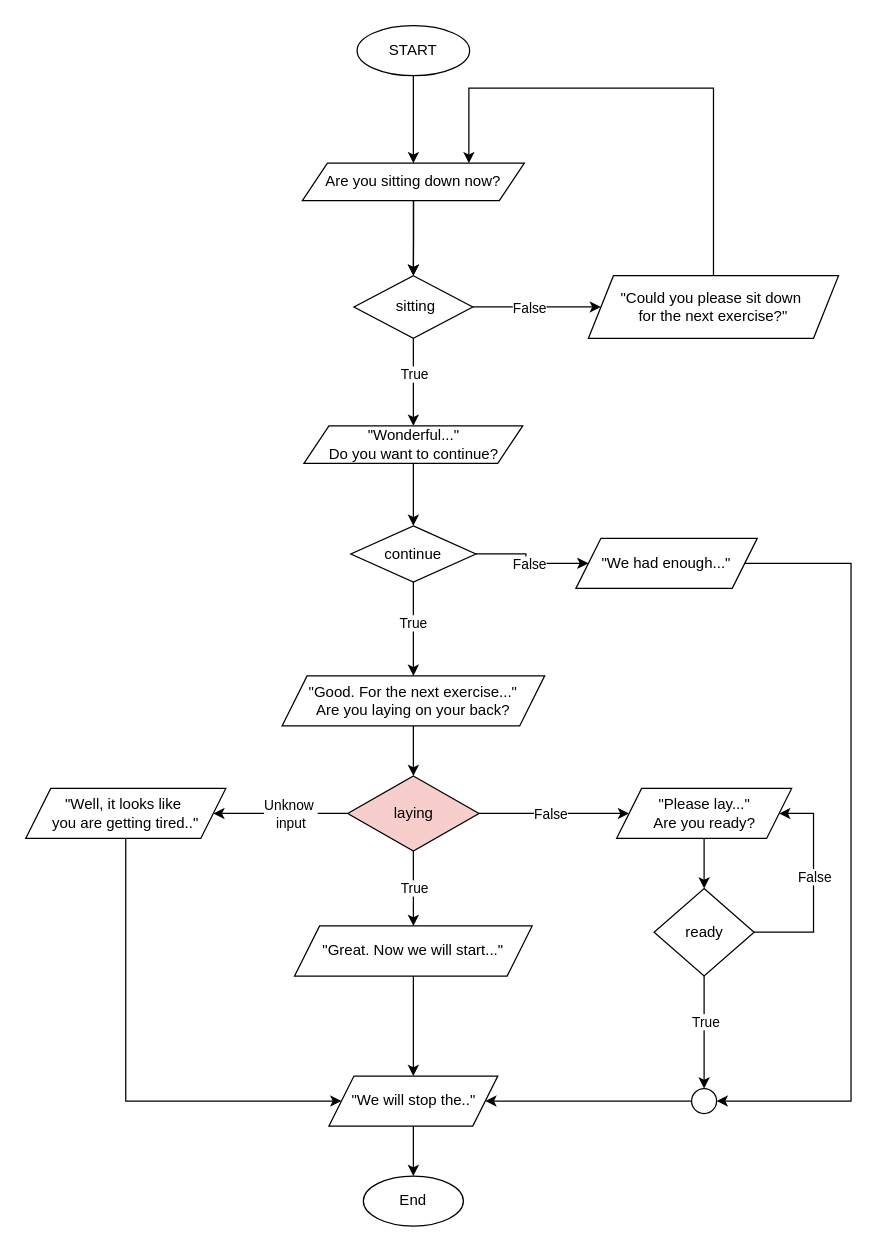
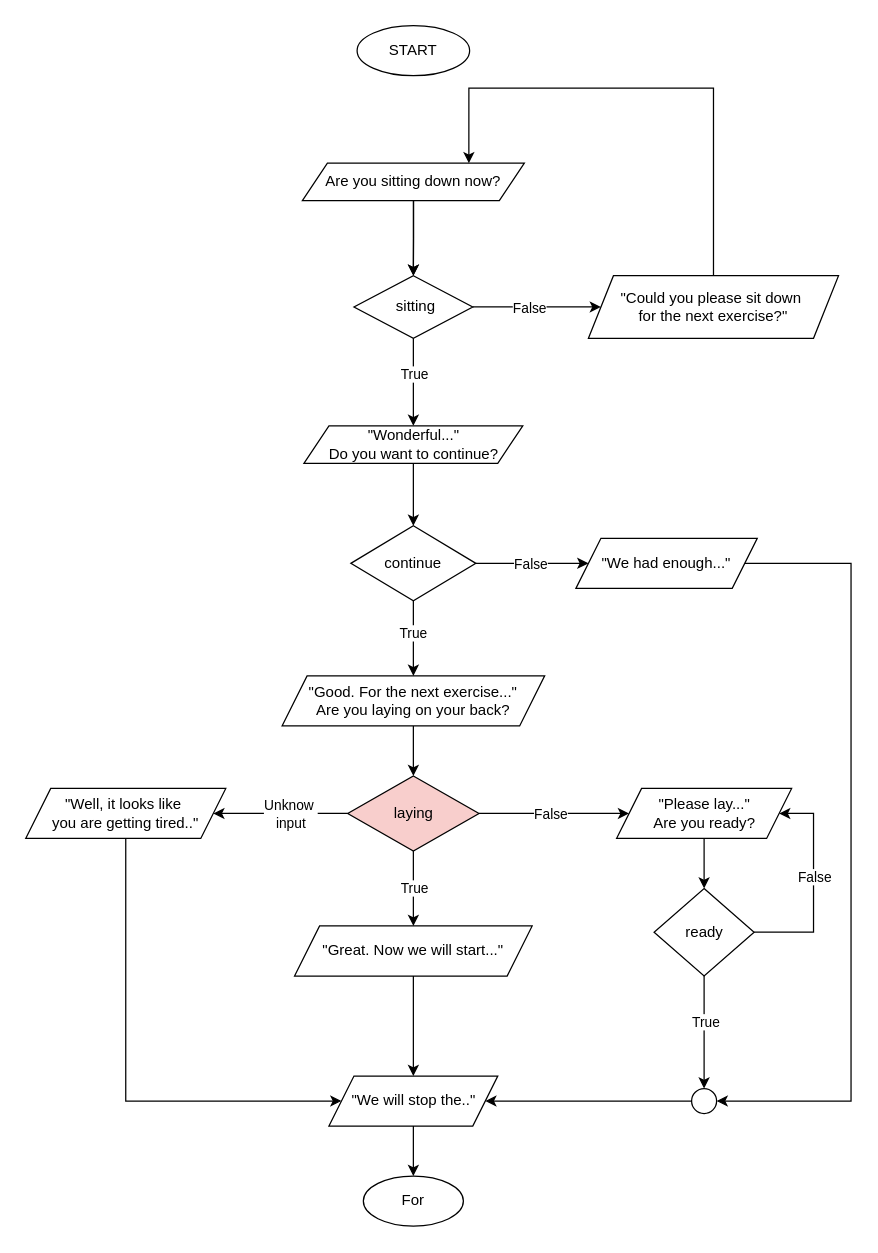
(413, 115) -> none
(413, 554) -> (413, 563)
(413, 1201) -> (413, 1201)
